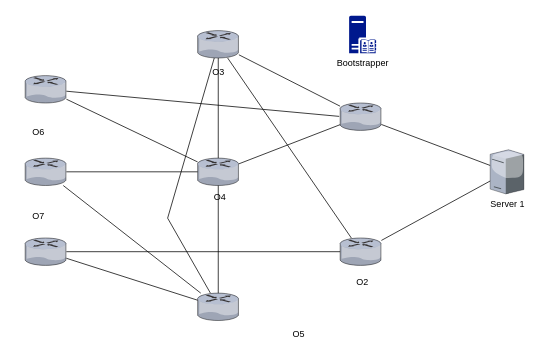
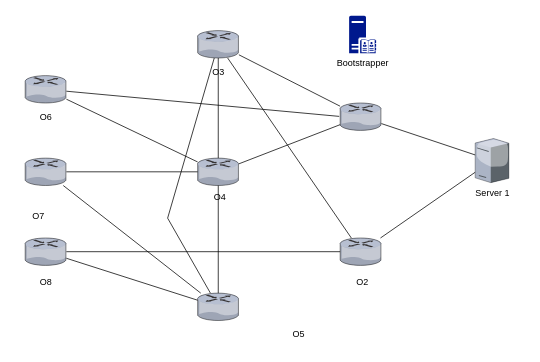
(38, 131) -> (46, 116)
(507, 172) -> (492, 160)
none -> (46, 282)
